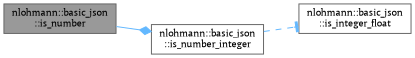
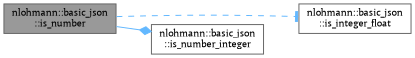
(279, 29) -> (205, 15)
